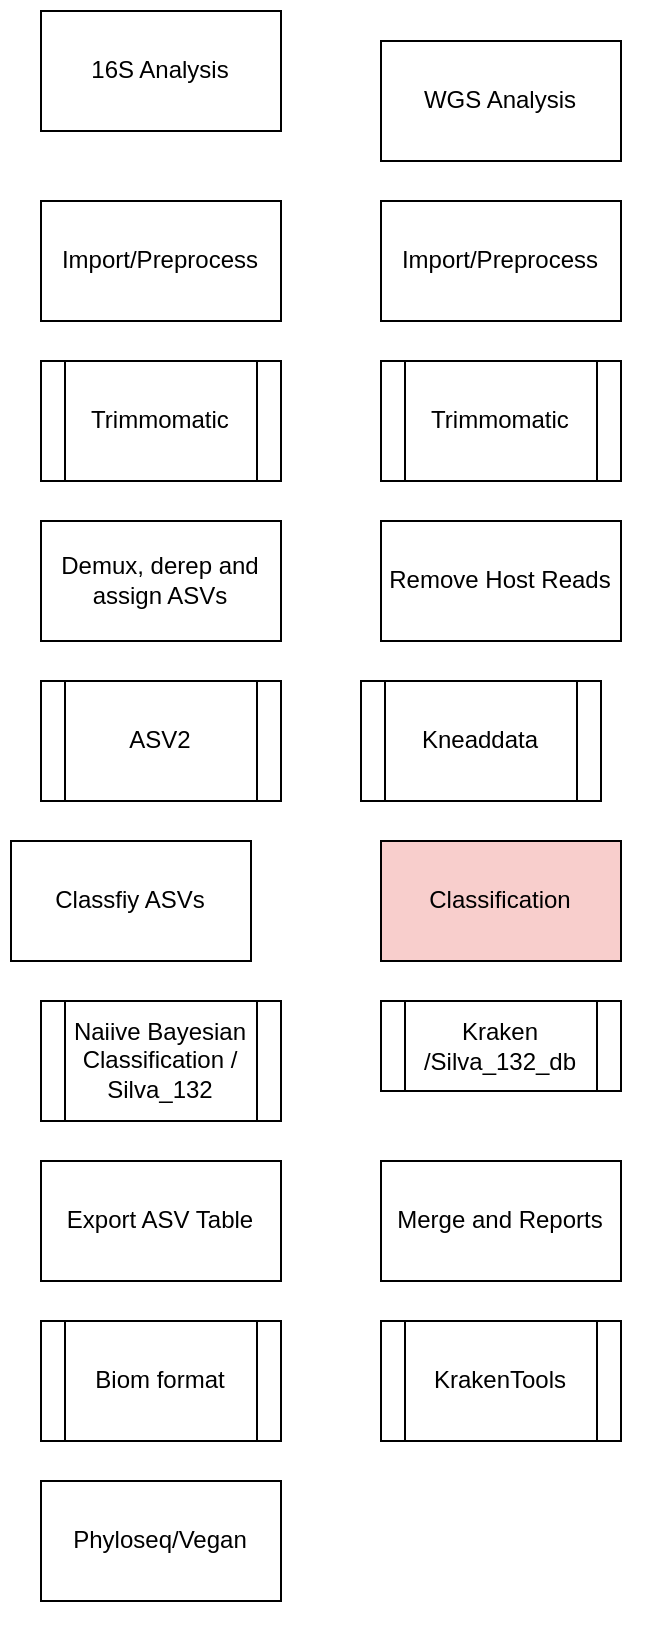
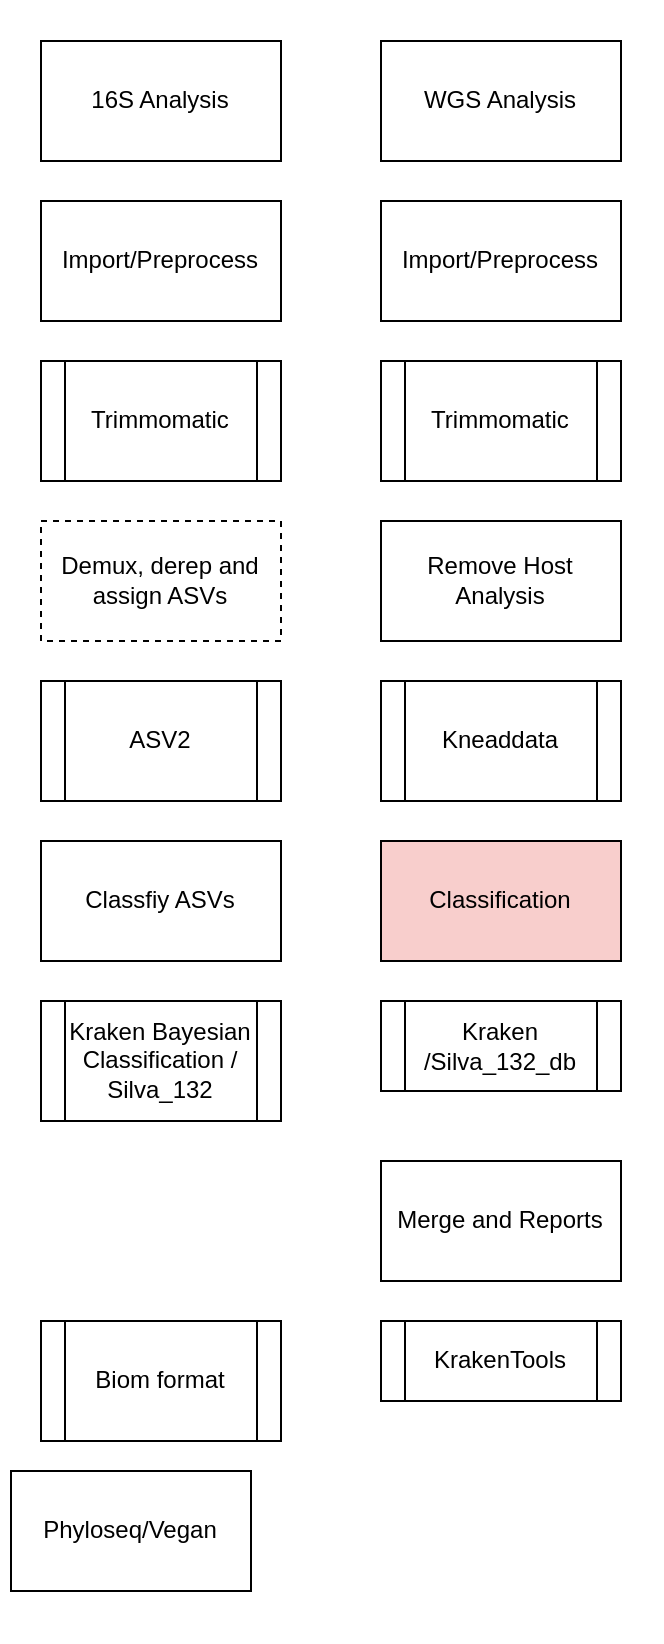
(161, 71) -> (161, 101)
(161, 581) -> (161, 581)
(501, 581) -> (501, 581)
(481, 741) -> (501, 741)
(131, 901) -> (161, 901)
(161, 1061) -> (161, 1061)
(161, 1221) -> none
(501, 1381) -> (501, 1361)
(161, 1541) -> (131, 1531)
